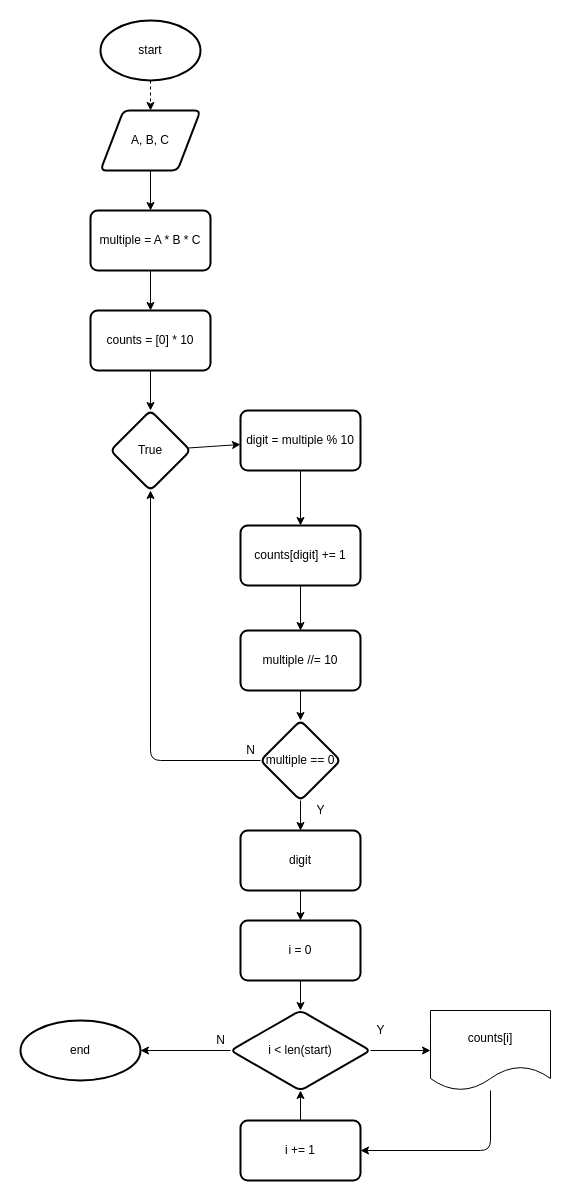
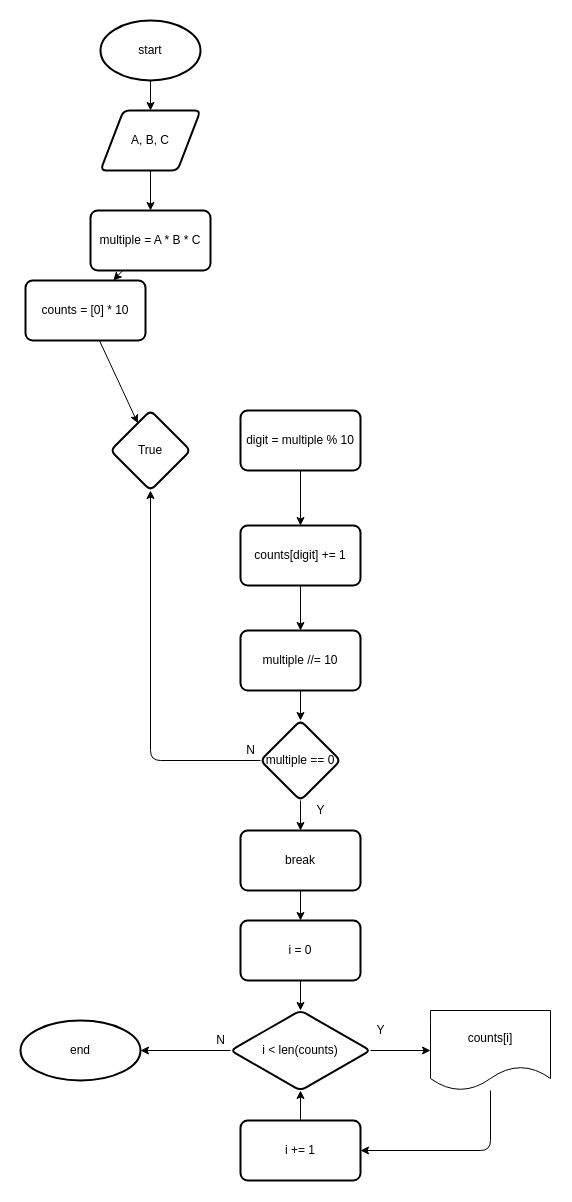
(151, 93) -> (151, 93)
(151, 341) -> (86, 311)
(211, 446) -> none
(301, 861) -> (301, 861)
(301, 1051) -> (301, 1051)
